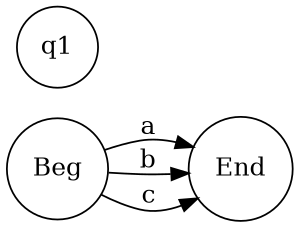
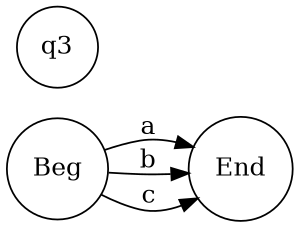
(57, 47) -> (57, 47)
